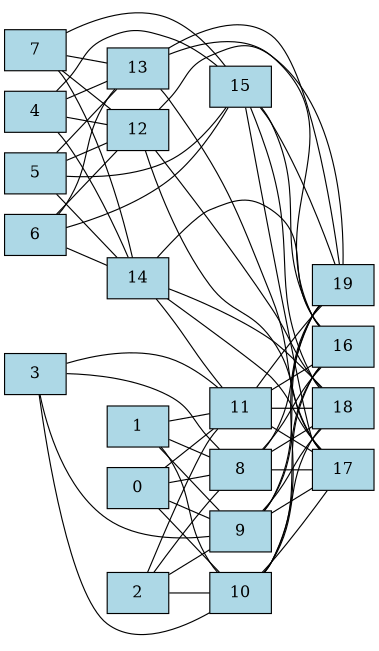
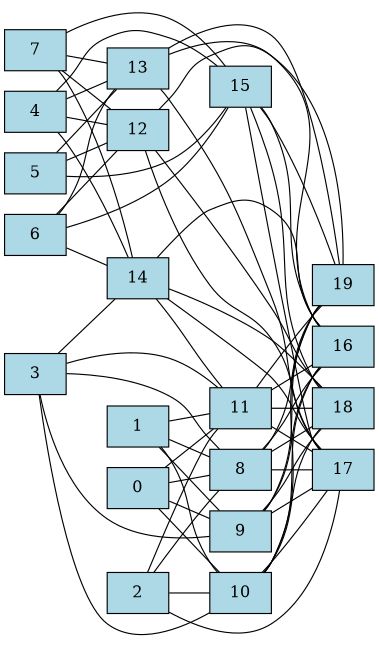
(90, 229) -> (87, 326)
(189, 562) -> (289, 609)
